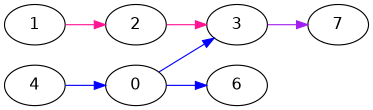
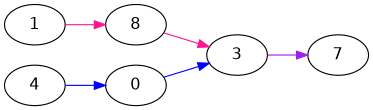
(136, 25) -> (136, 25)
(237, 85) -> none
